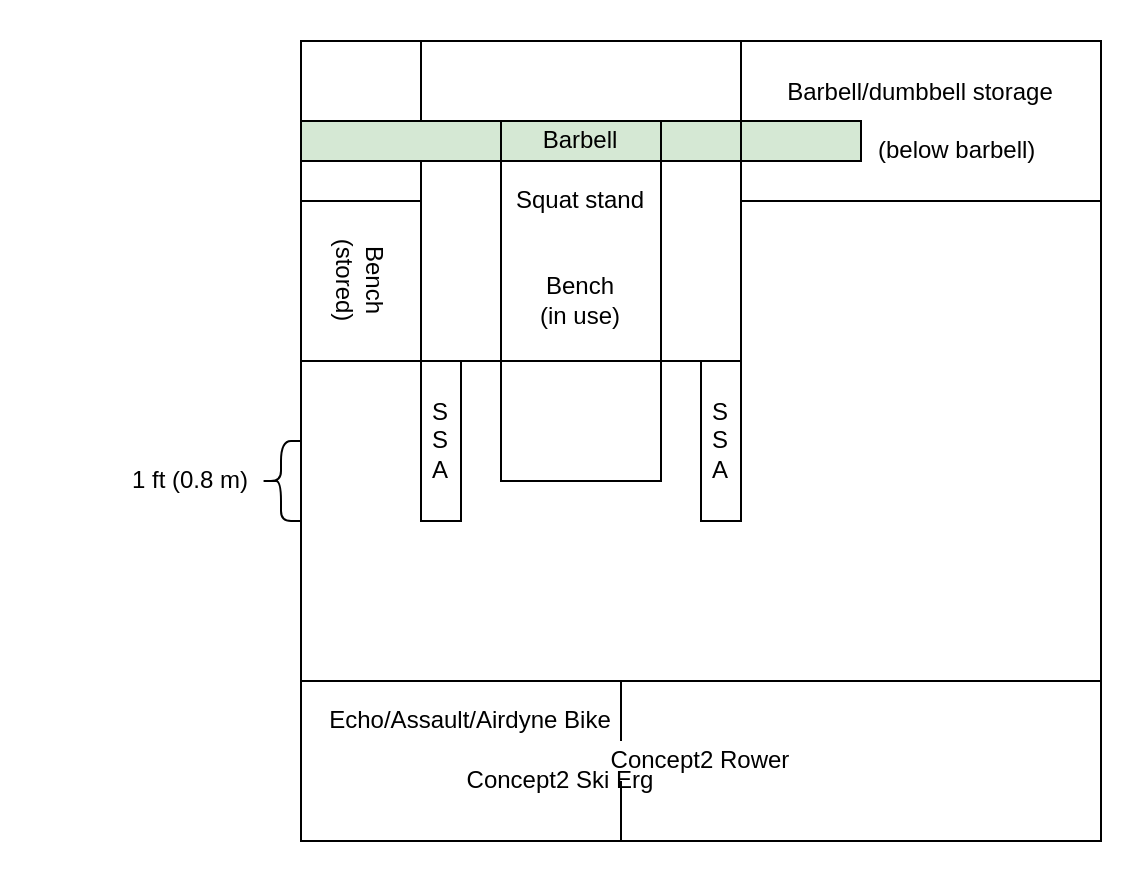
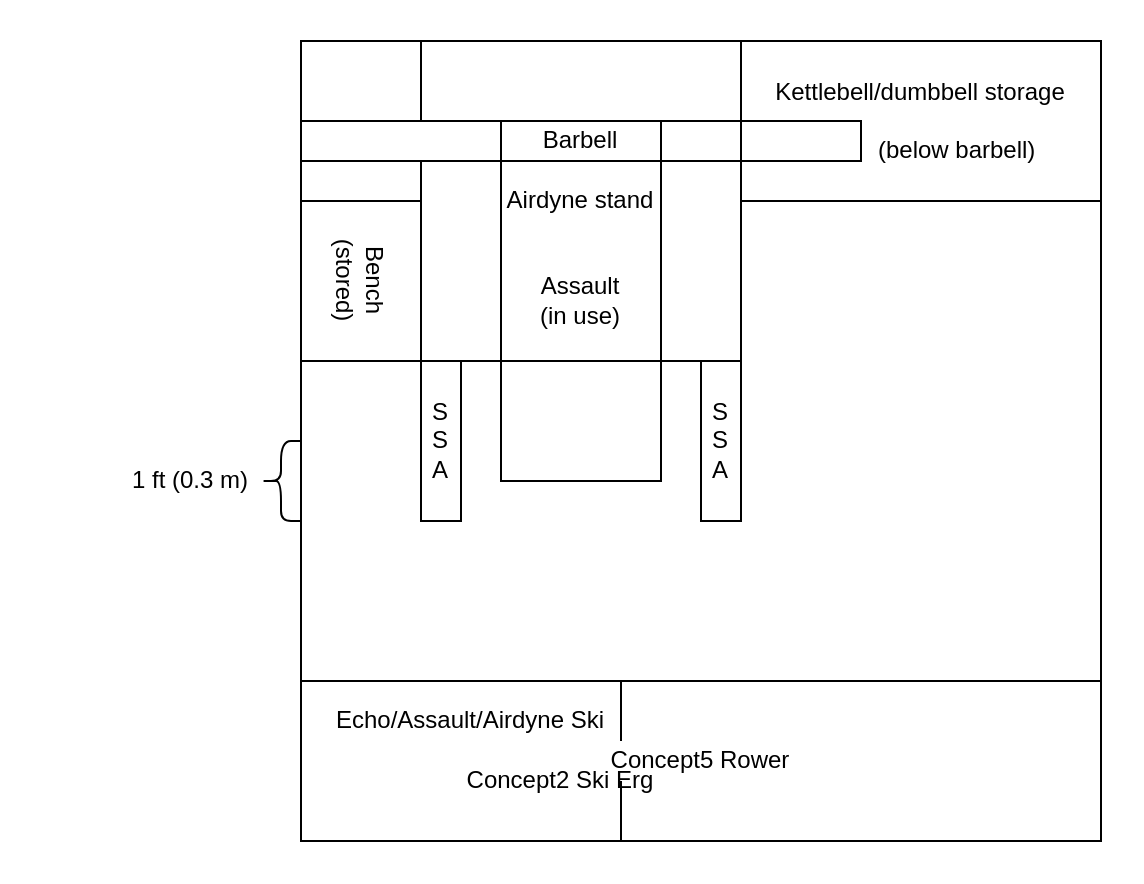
(921, 121) -> (921, 121)
(581, 141) -> (581, 141)
(581, 201) -> (581, 201)
(581, 301) -> (581, 301)
(191, 481) -> (191, 481)
(471, 721) -> (471, 721)
(701, 761) -> (701, 761)
